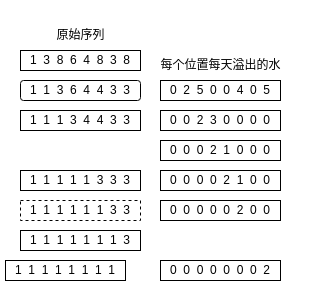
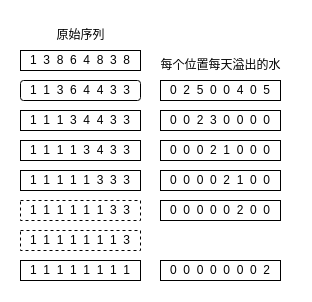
none -> (81, 151)
(81, 241) -> (81, 241)
(66, 271) -> (81, 271)
